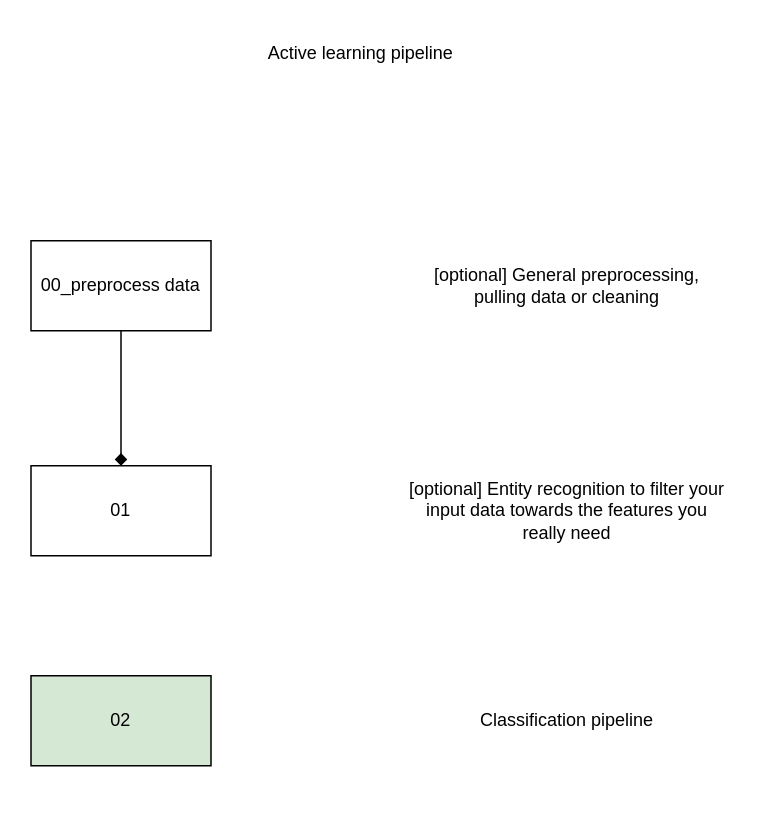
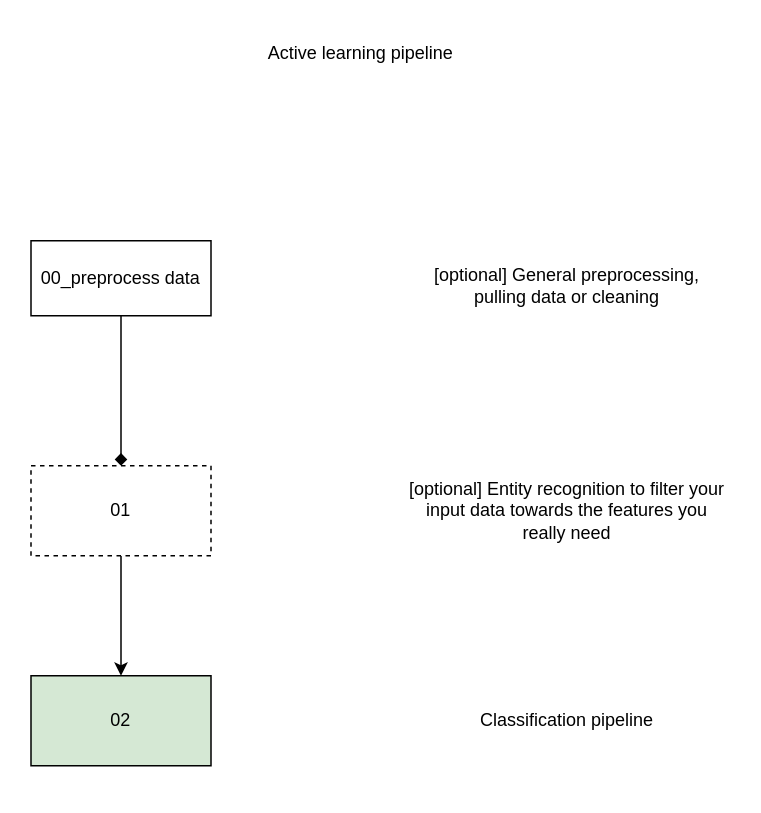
(121, 286) -> (121, 278)
(121, 511) -> (121, 511)
none -> (121, 611)
